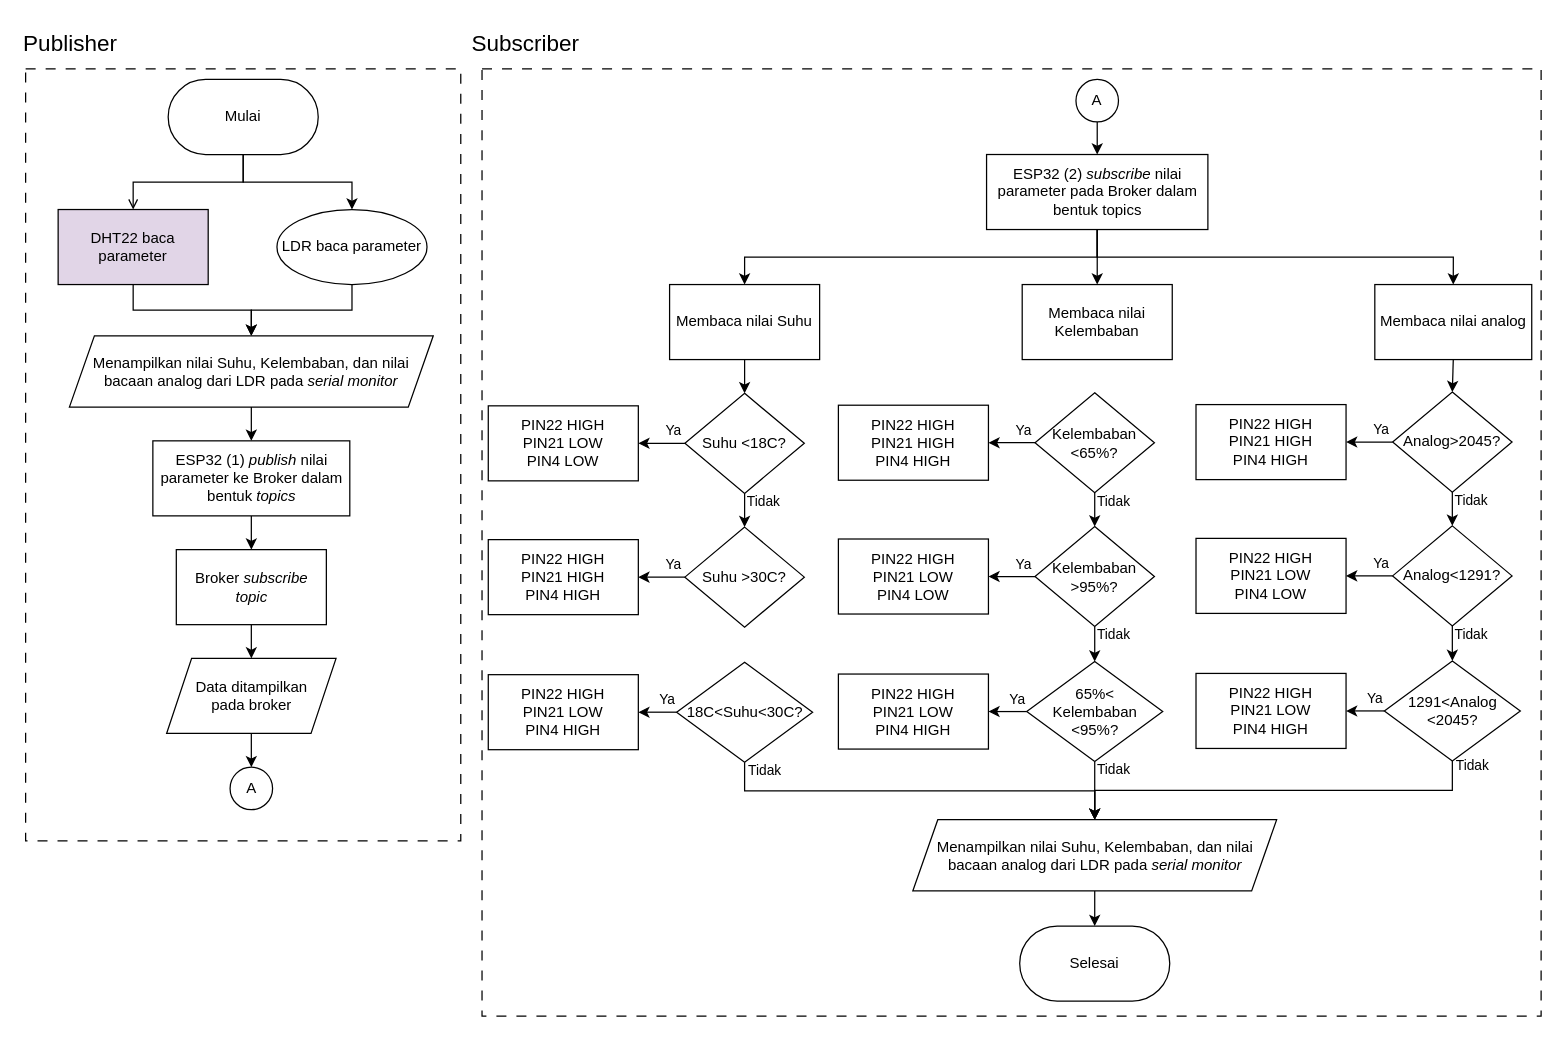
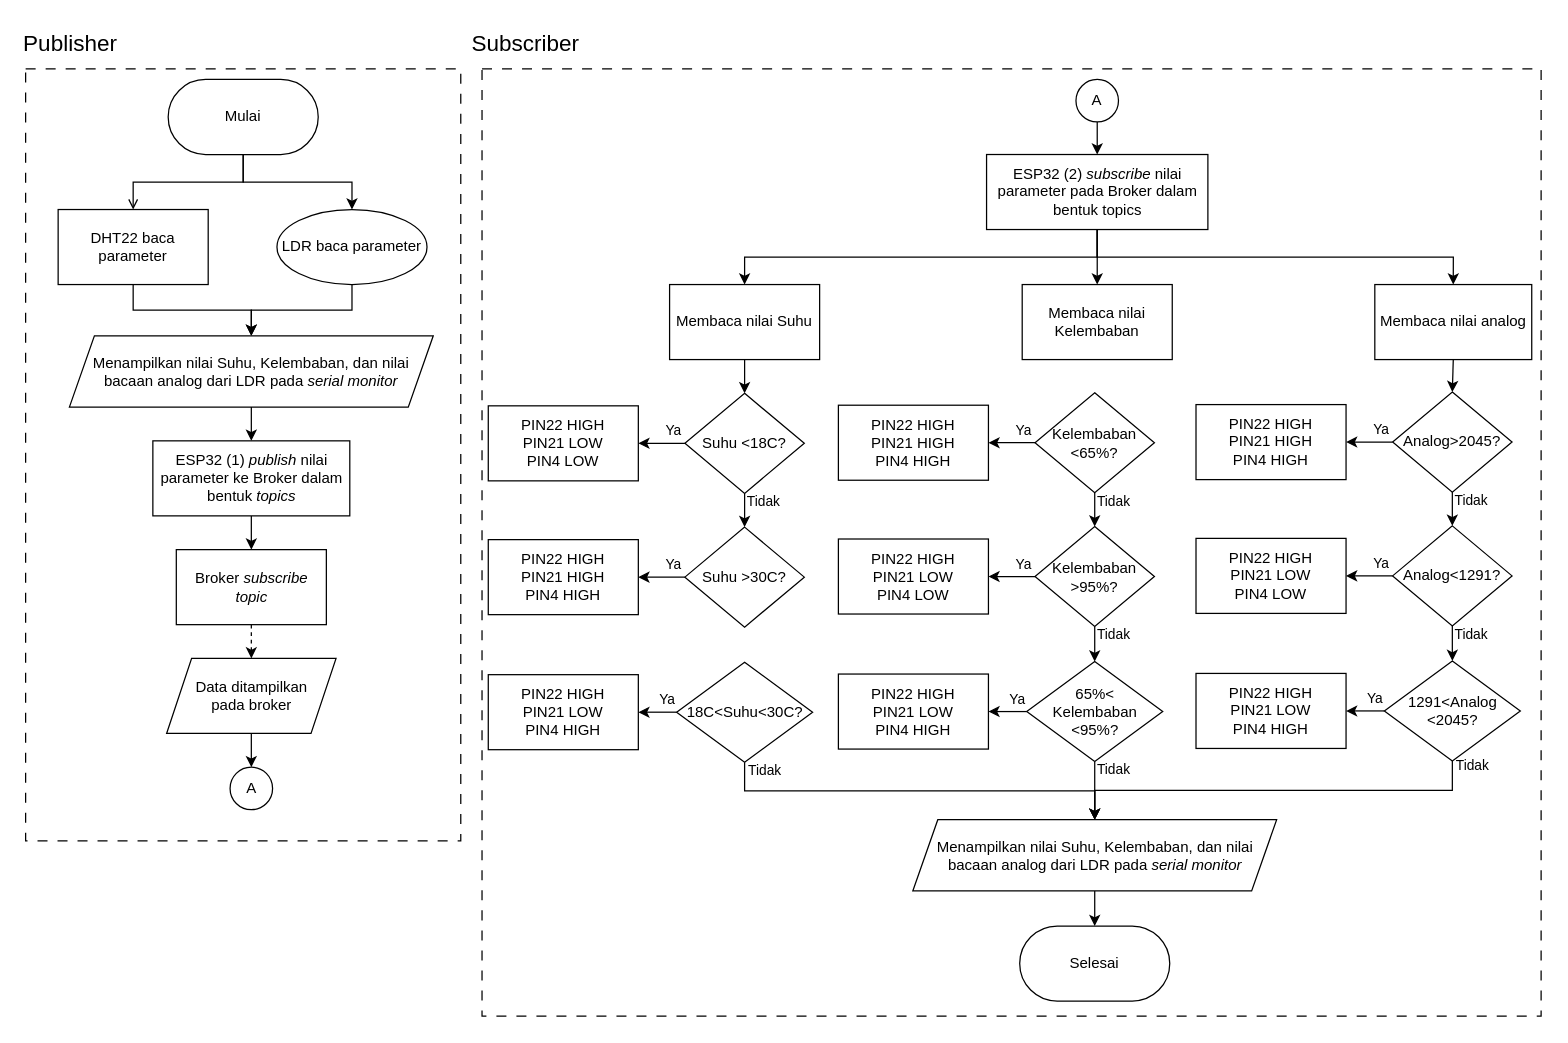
(133, 247) -> (133, 247)
(251, 638) -> (251, 638)
